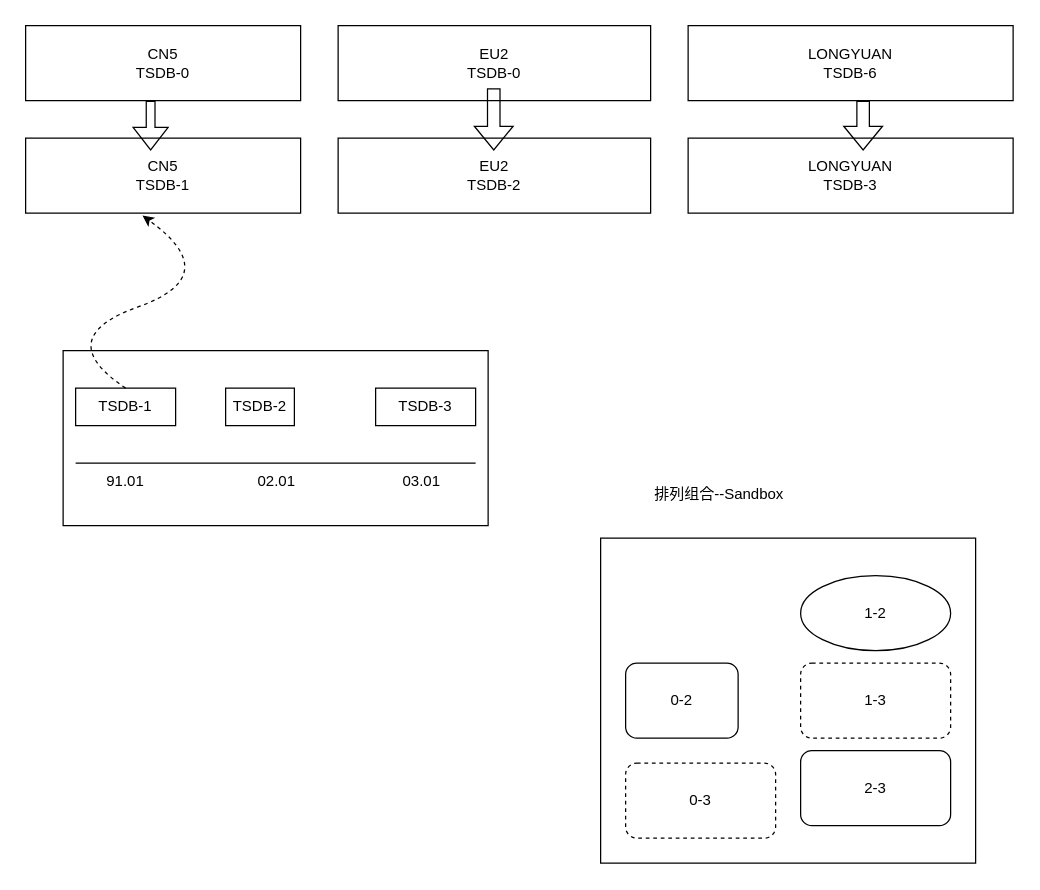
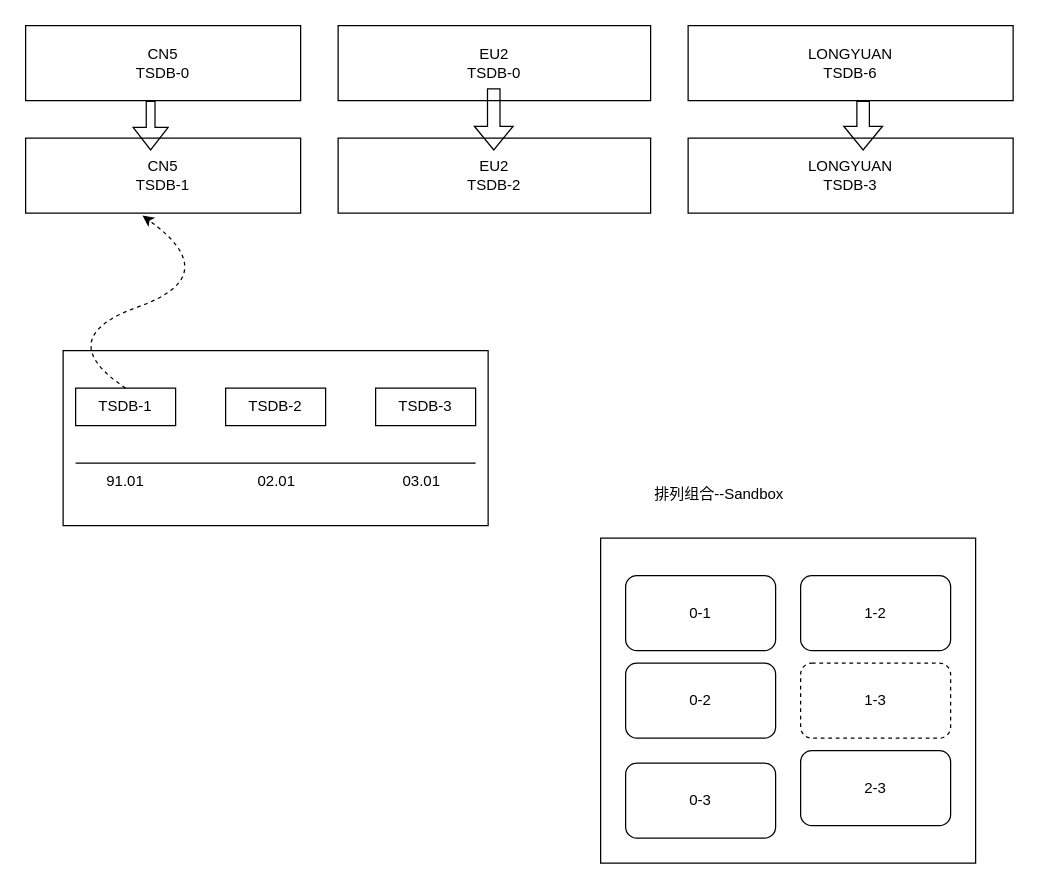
(260, 407) -> (276, 407)
none -> (701, 613)
(876, 613) -> (876, 613)
(682, 701) -> (701, 701)
(701, 801) -> (701, 801)
